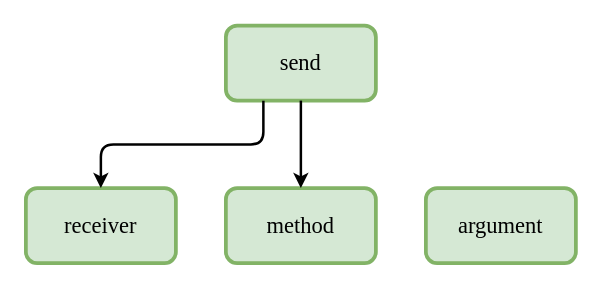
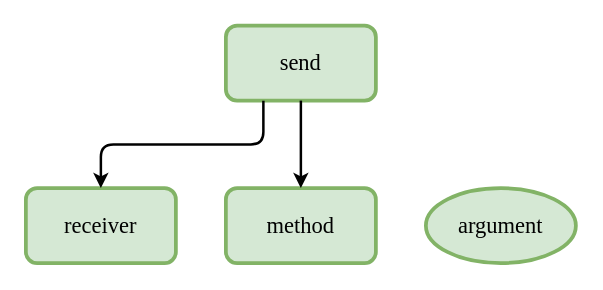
(501, 226) -> (501, 226)
